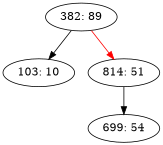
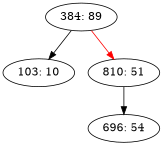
(81, 17) -> (81, 17)
(124, 73) -> (124, 73)
(124, 128) -> (124, 128)
